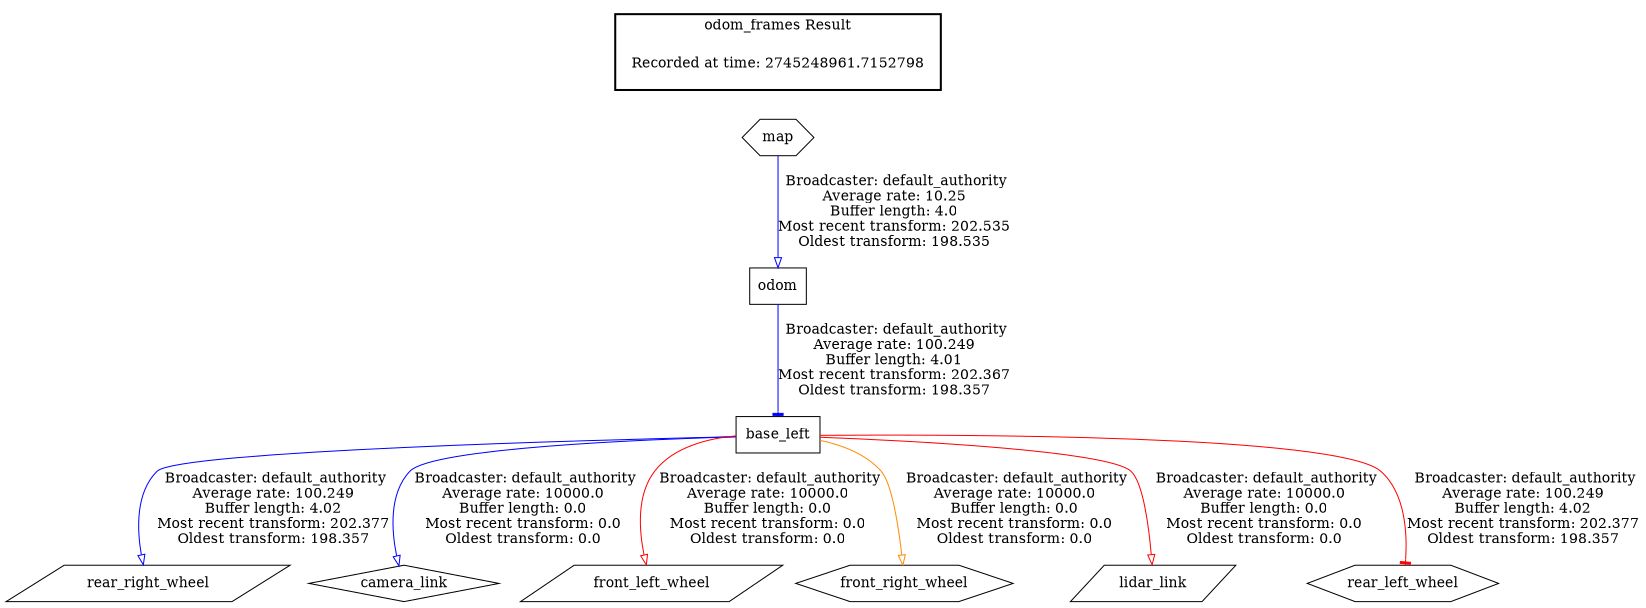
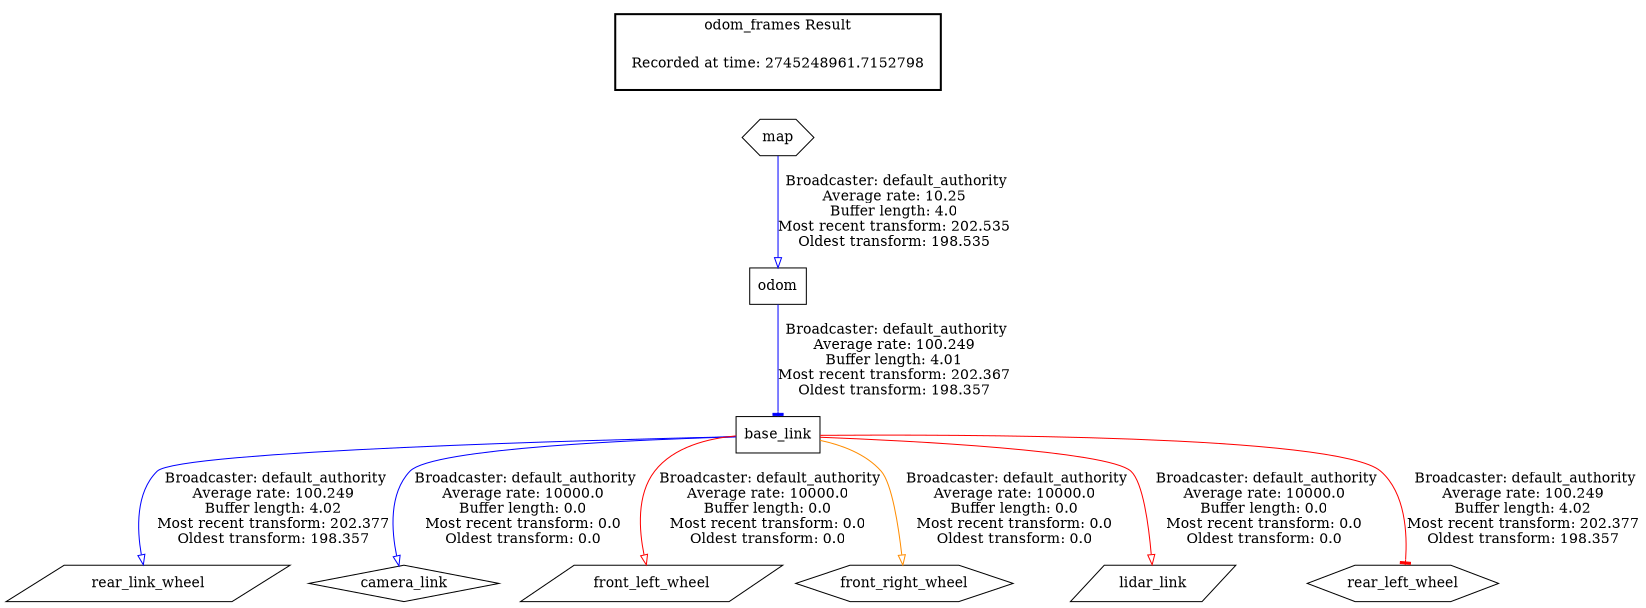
(778, 435) -> (778, 435)
(148, 583) -> (148, 583)
